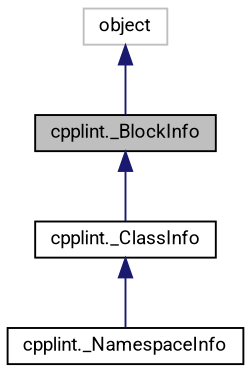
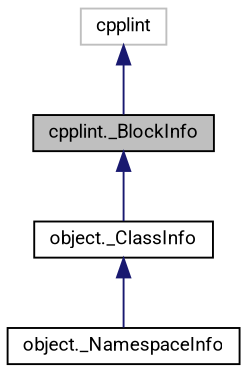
(125, 27) -> (124, 27)
(125, 240) -> (124, 240)
(125, 346) -> (124, 346)
